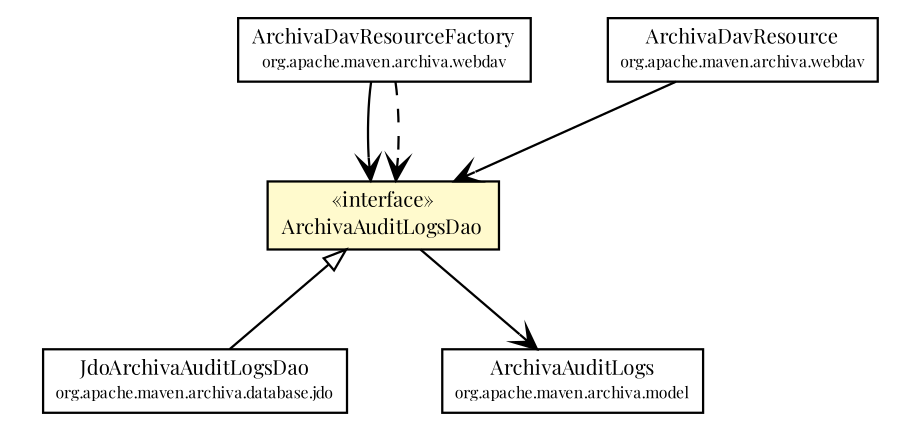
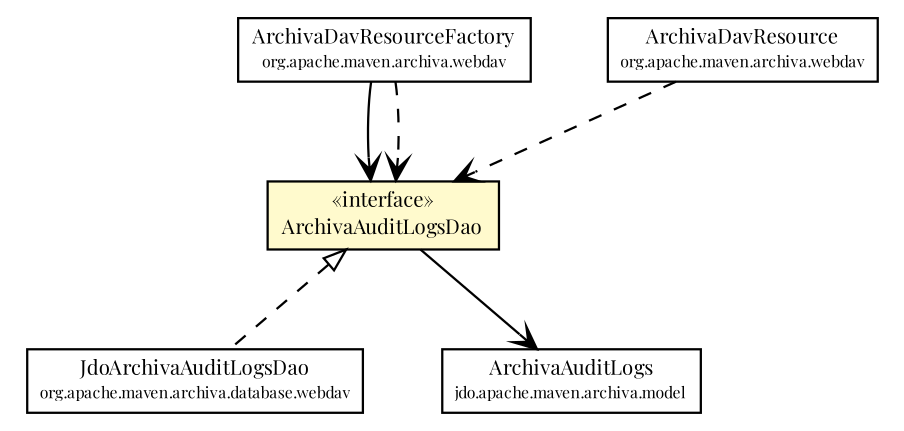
(576, 127) -> (576, 127)
(279, 307) -> (279, 307)
(195, 394) -> (195, 394)
(573, 394) -> (572, 394)
